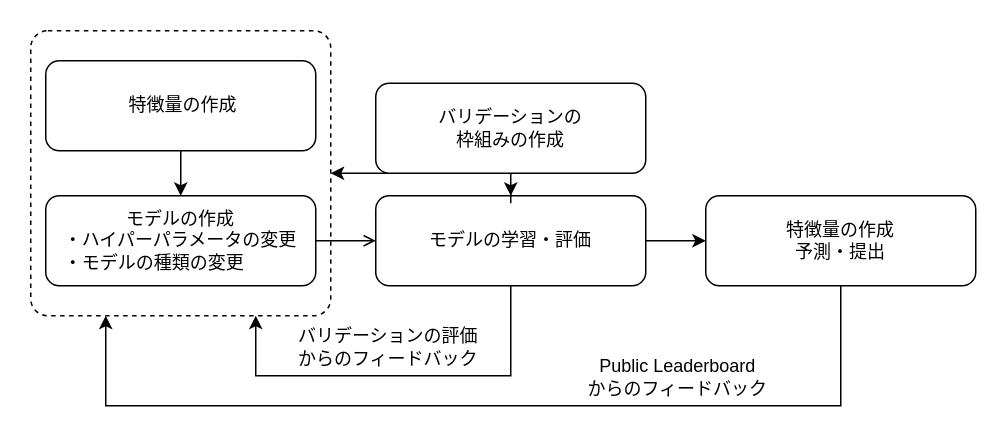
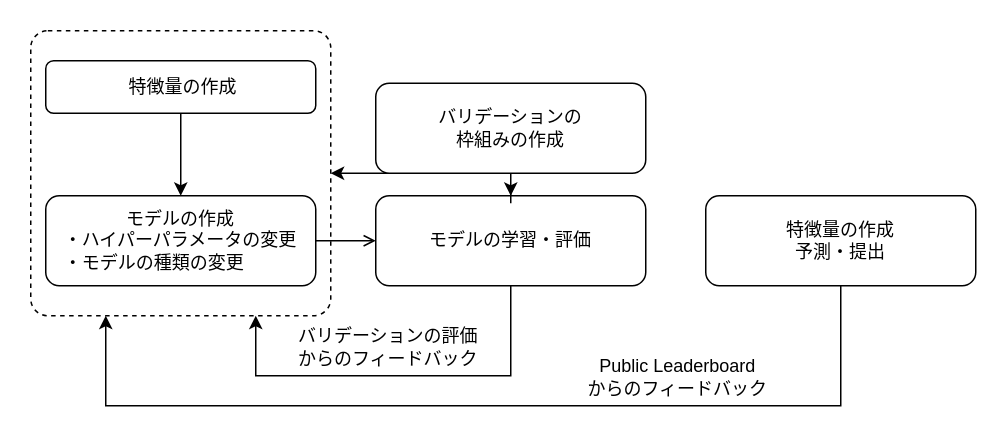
(181, 106) -> (181, 87)
(671, 241) -> none
